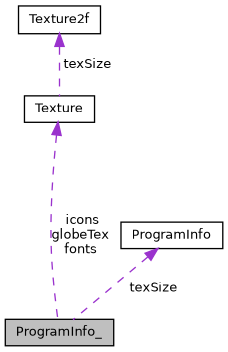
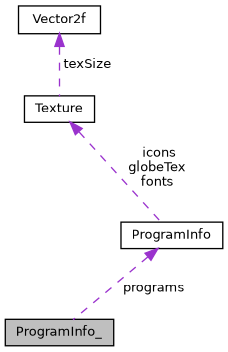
(60, 20) -> (60, 20)
(51, 227) -> (120, 177)
(152, 288) -> (152, 288)
